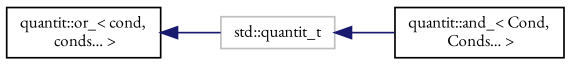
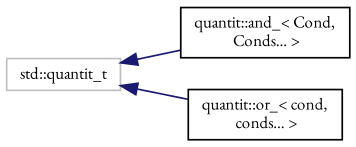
(199, 33) -> (163, 94)
